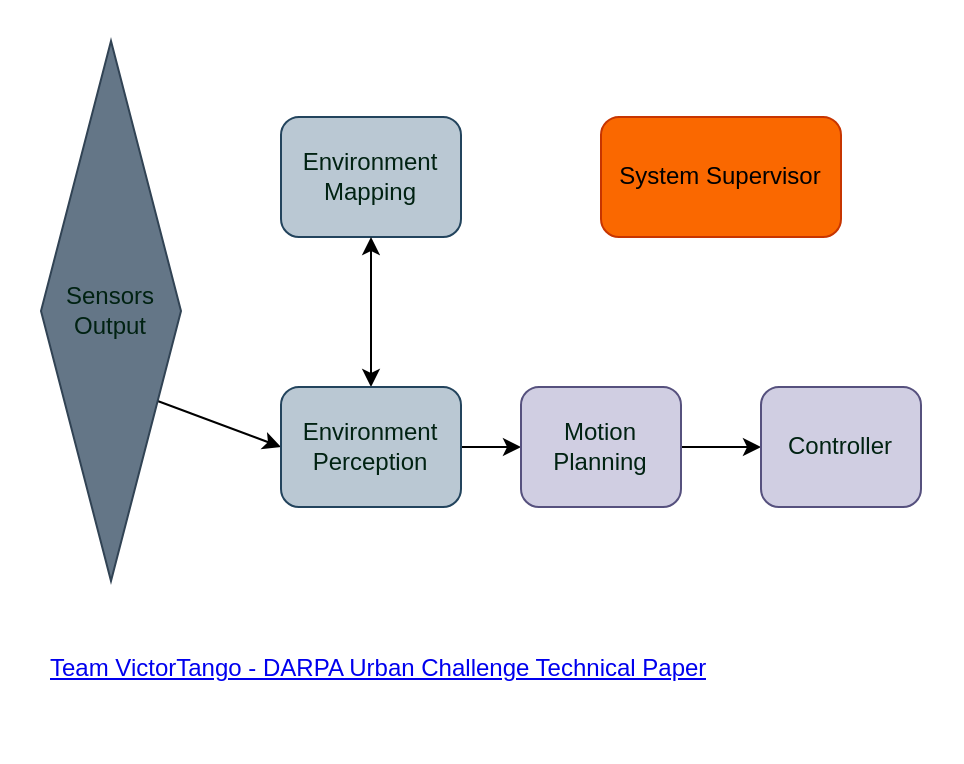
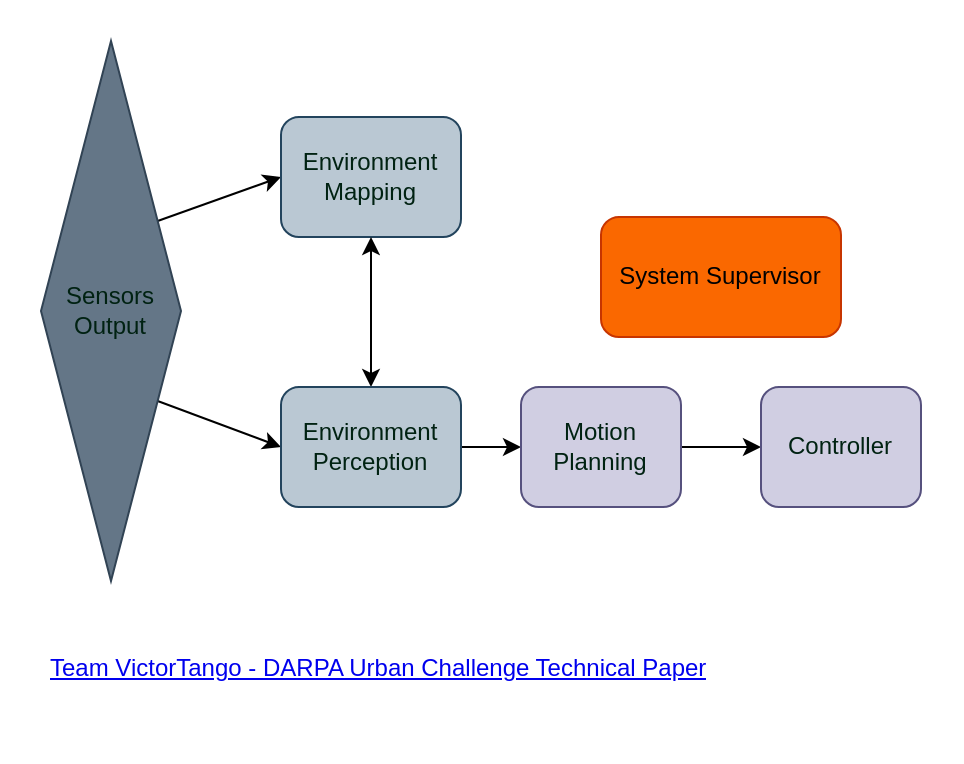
(721, 177) -> (721, 277)
none -> (213, 201)
